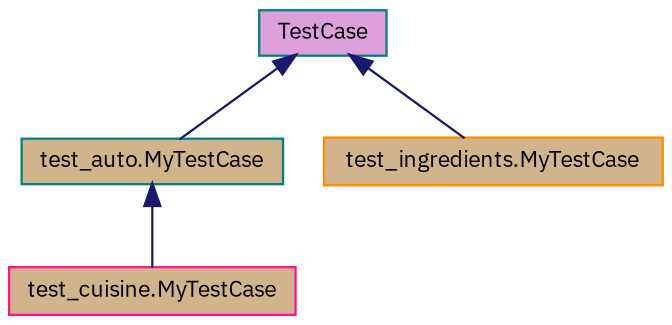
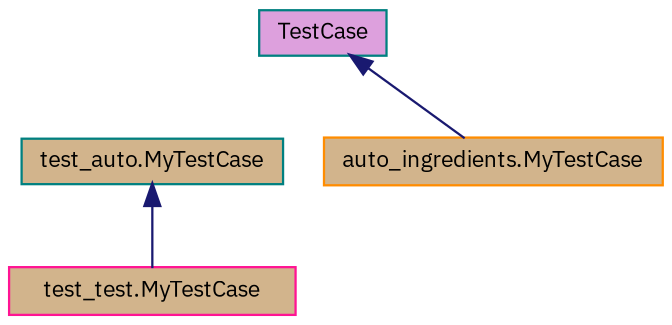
(228, 104) -> none
(493, 161) -> (493, 161)
(152, 291) -> (152, 291)
